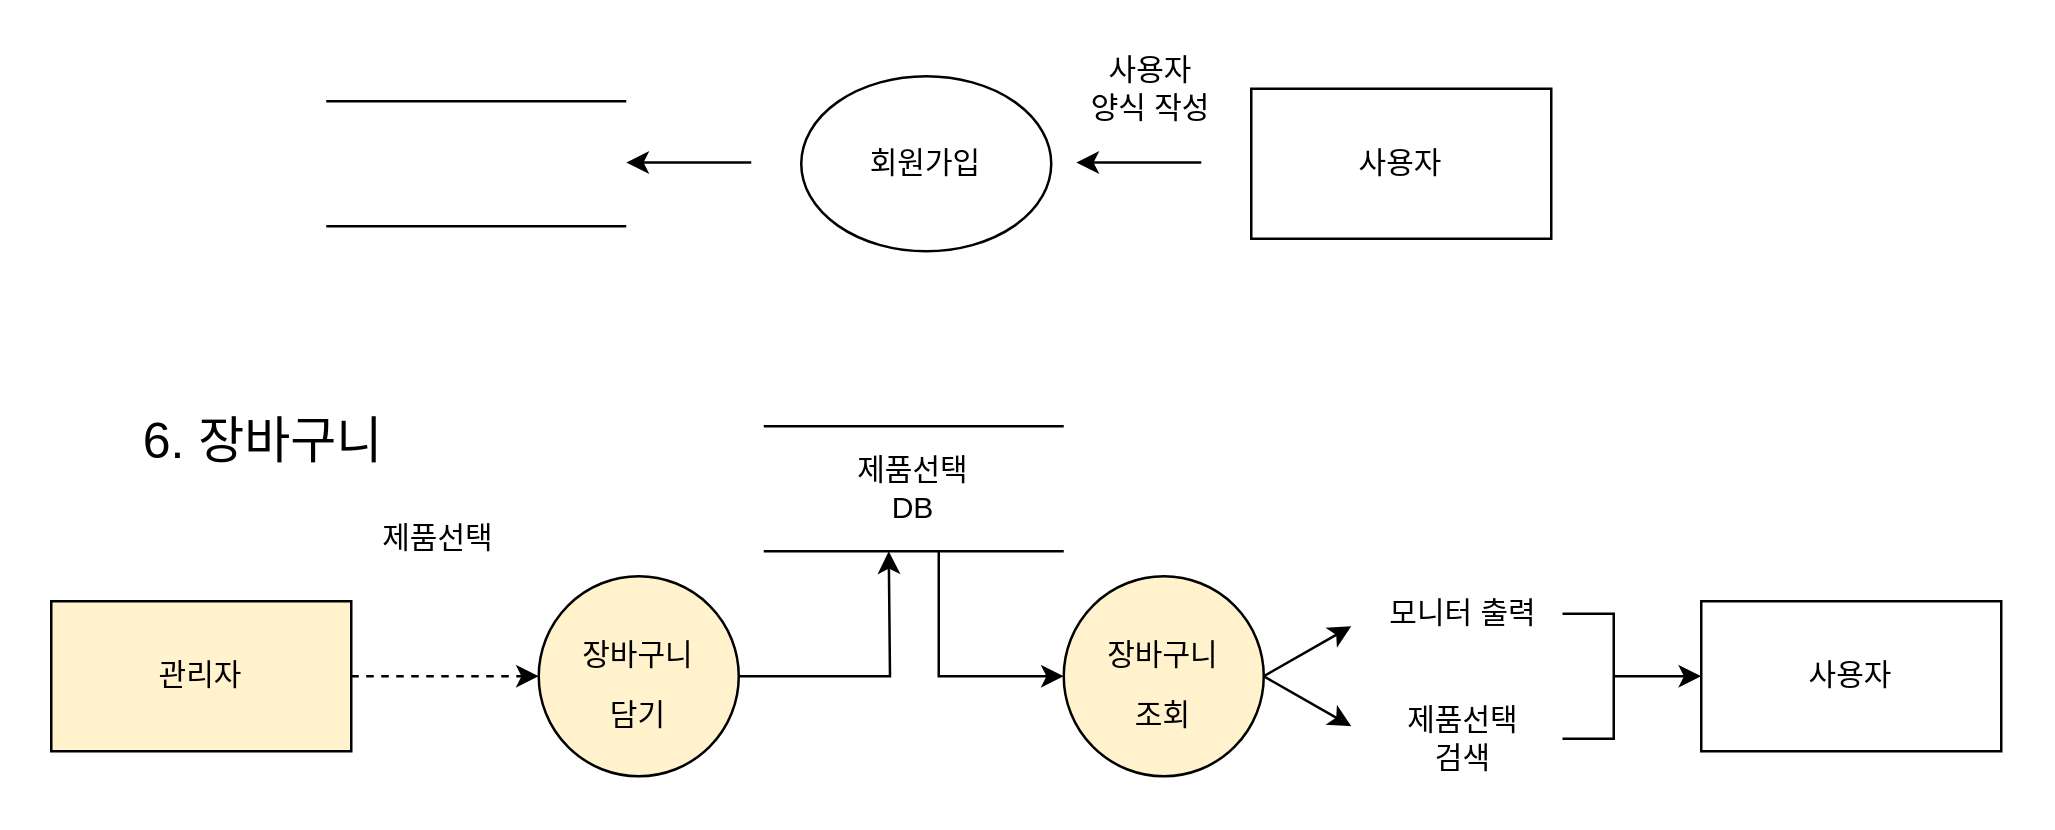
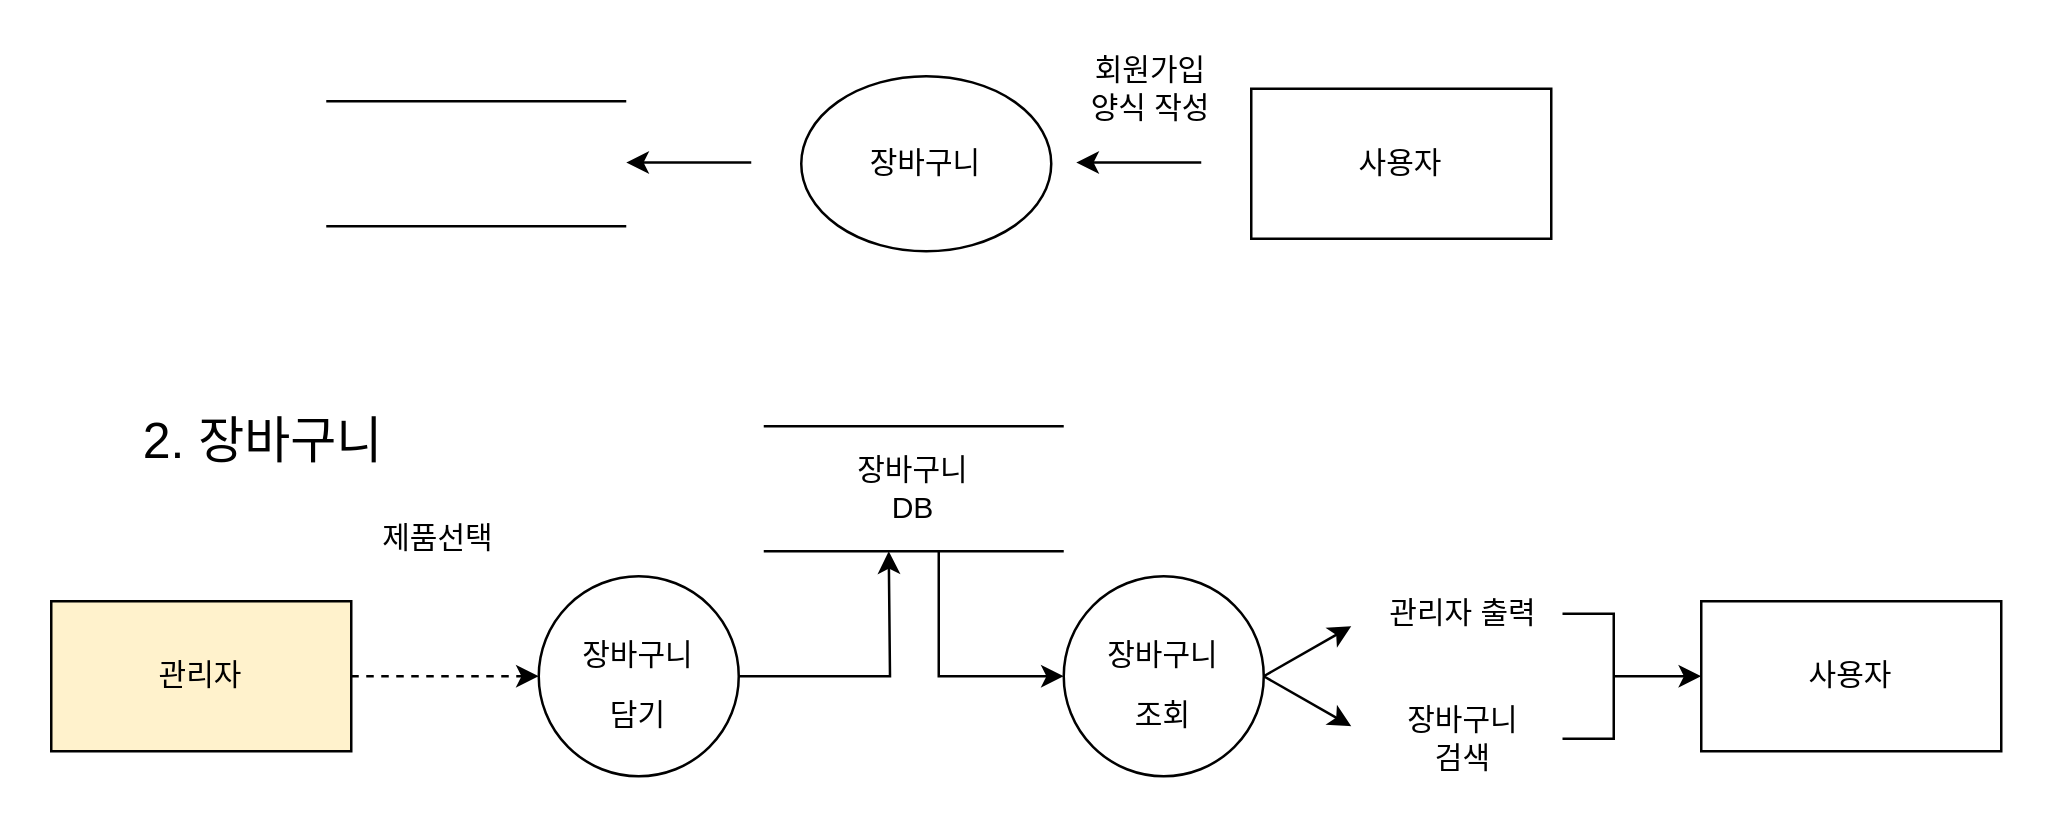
(1151, 89) -> (1151, 89)
(926, 164) -> (926, 164)
(264, 439) -> (264, 439)
(914, 489) -> (914, 489)
(1464, 614) -> (1464, 614)
(639, 676) -> (639, 676)
(1164, 676) -> (1164, 676)
(1464, 739) -> (1464, 739)
